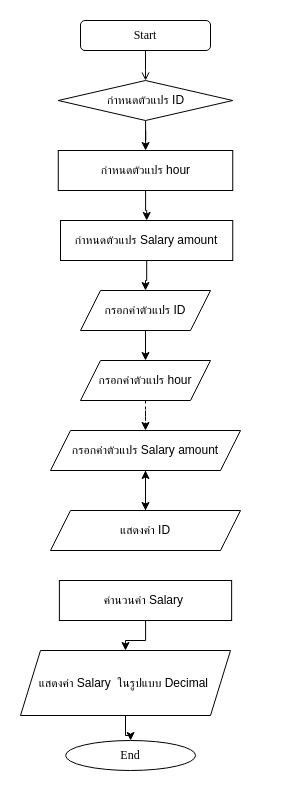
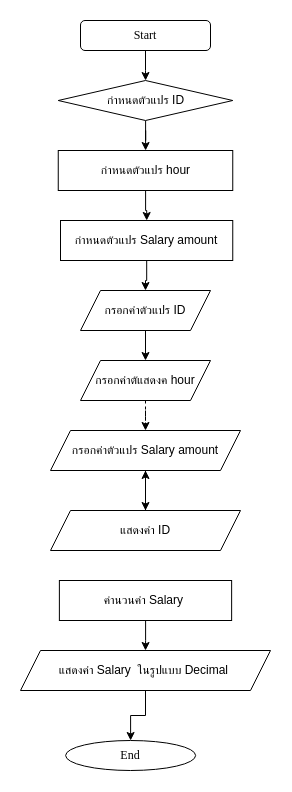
(146, 73) -> (146, 72)
(146, 381) -> (146, 381)
(126, 683) -> (146, 671)
